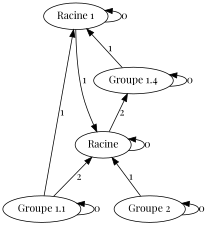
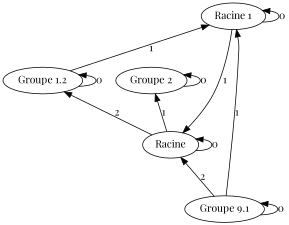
(133, 81) -> (43, 81)
(129, 180) -> (162, 116)
(42, 209) -> (225, 209)
